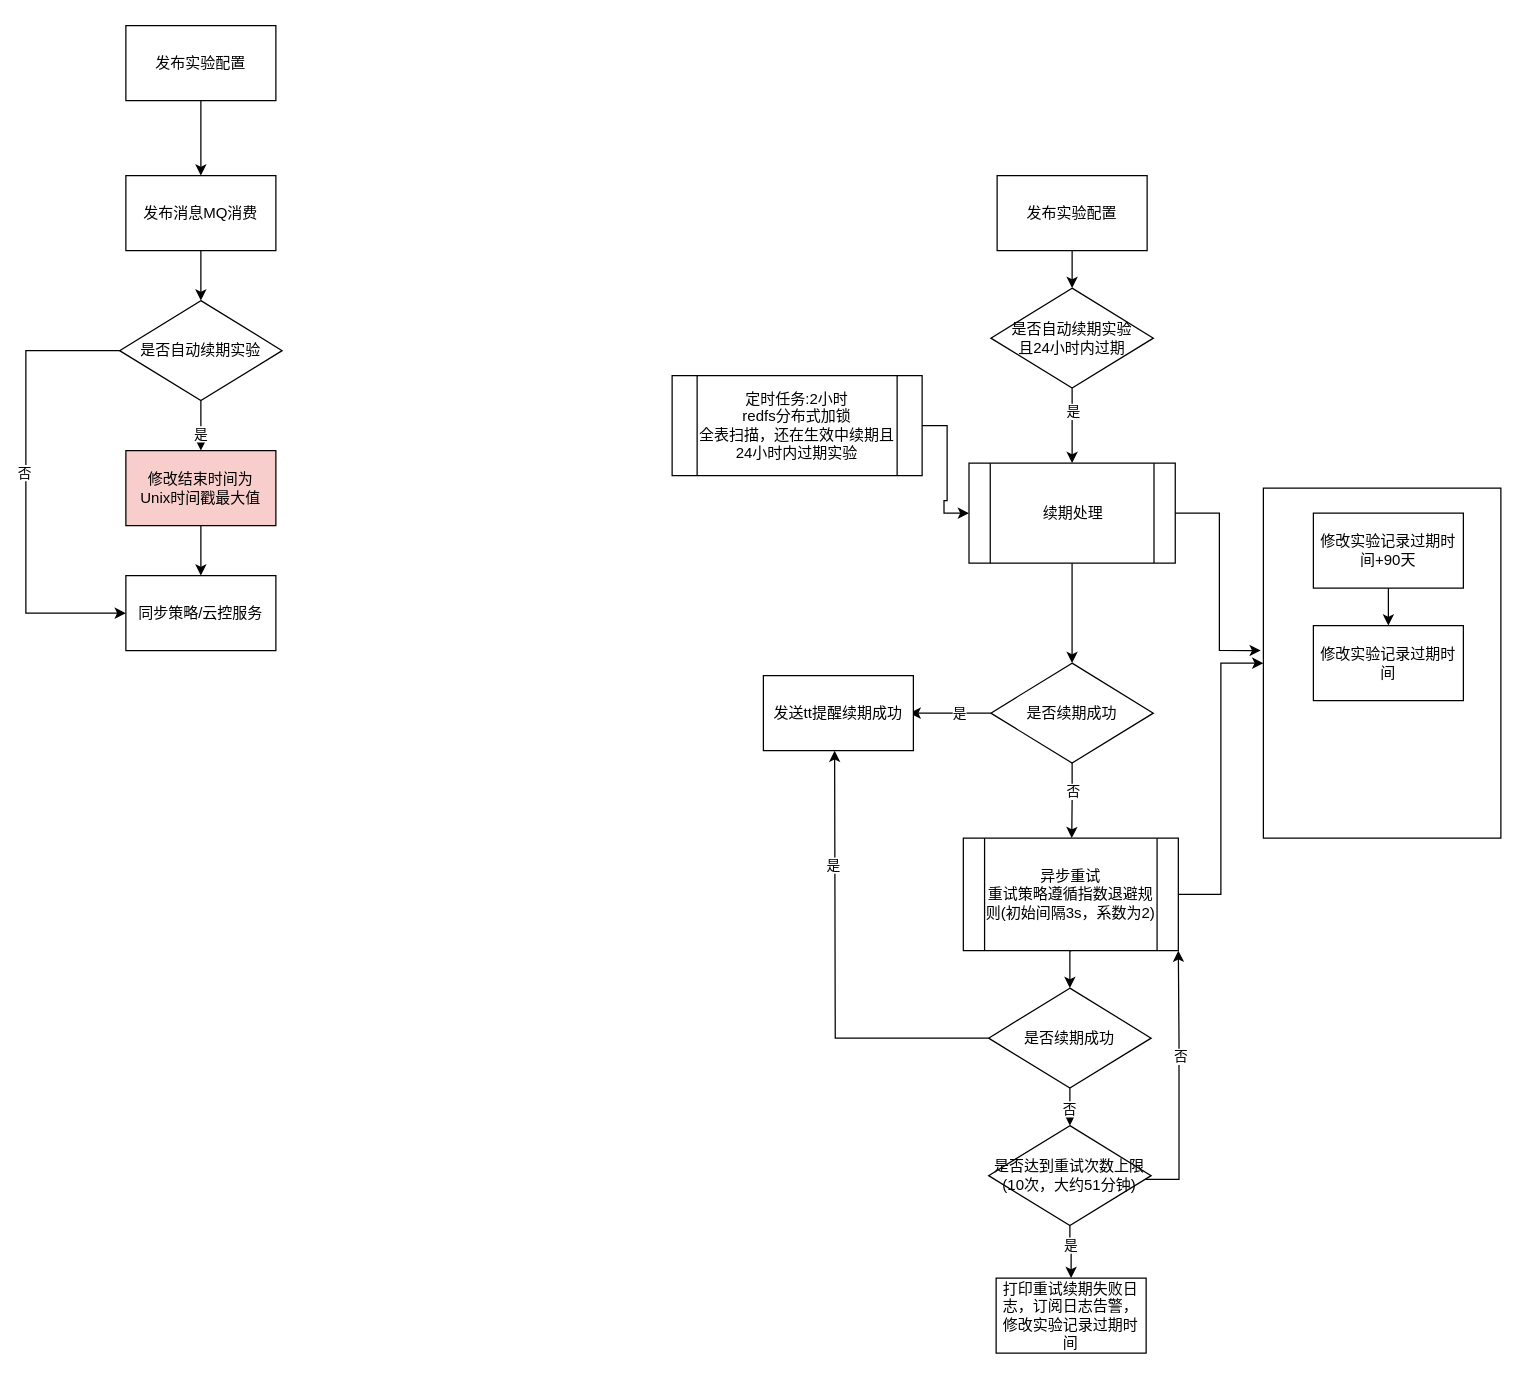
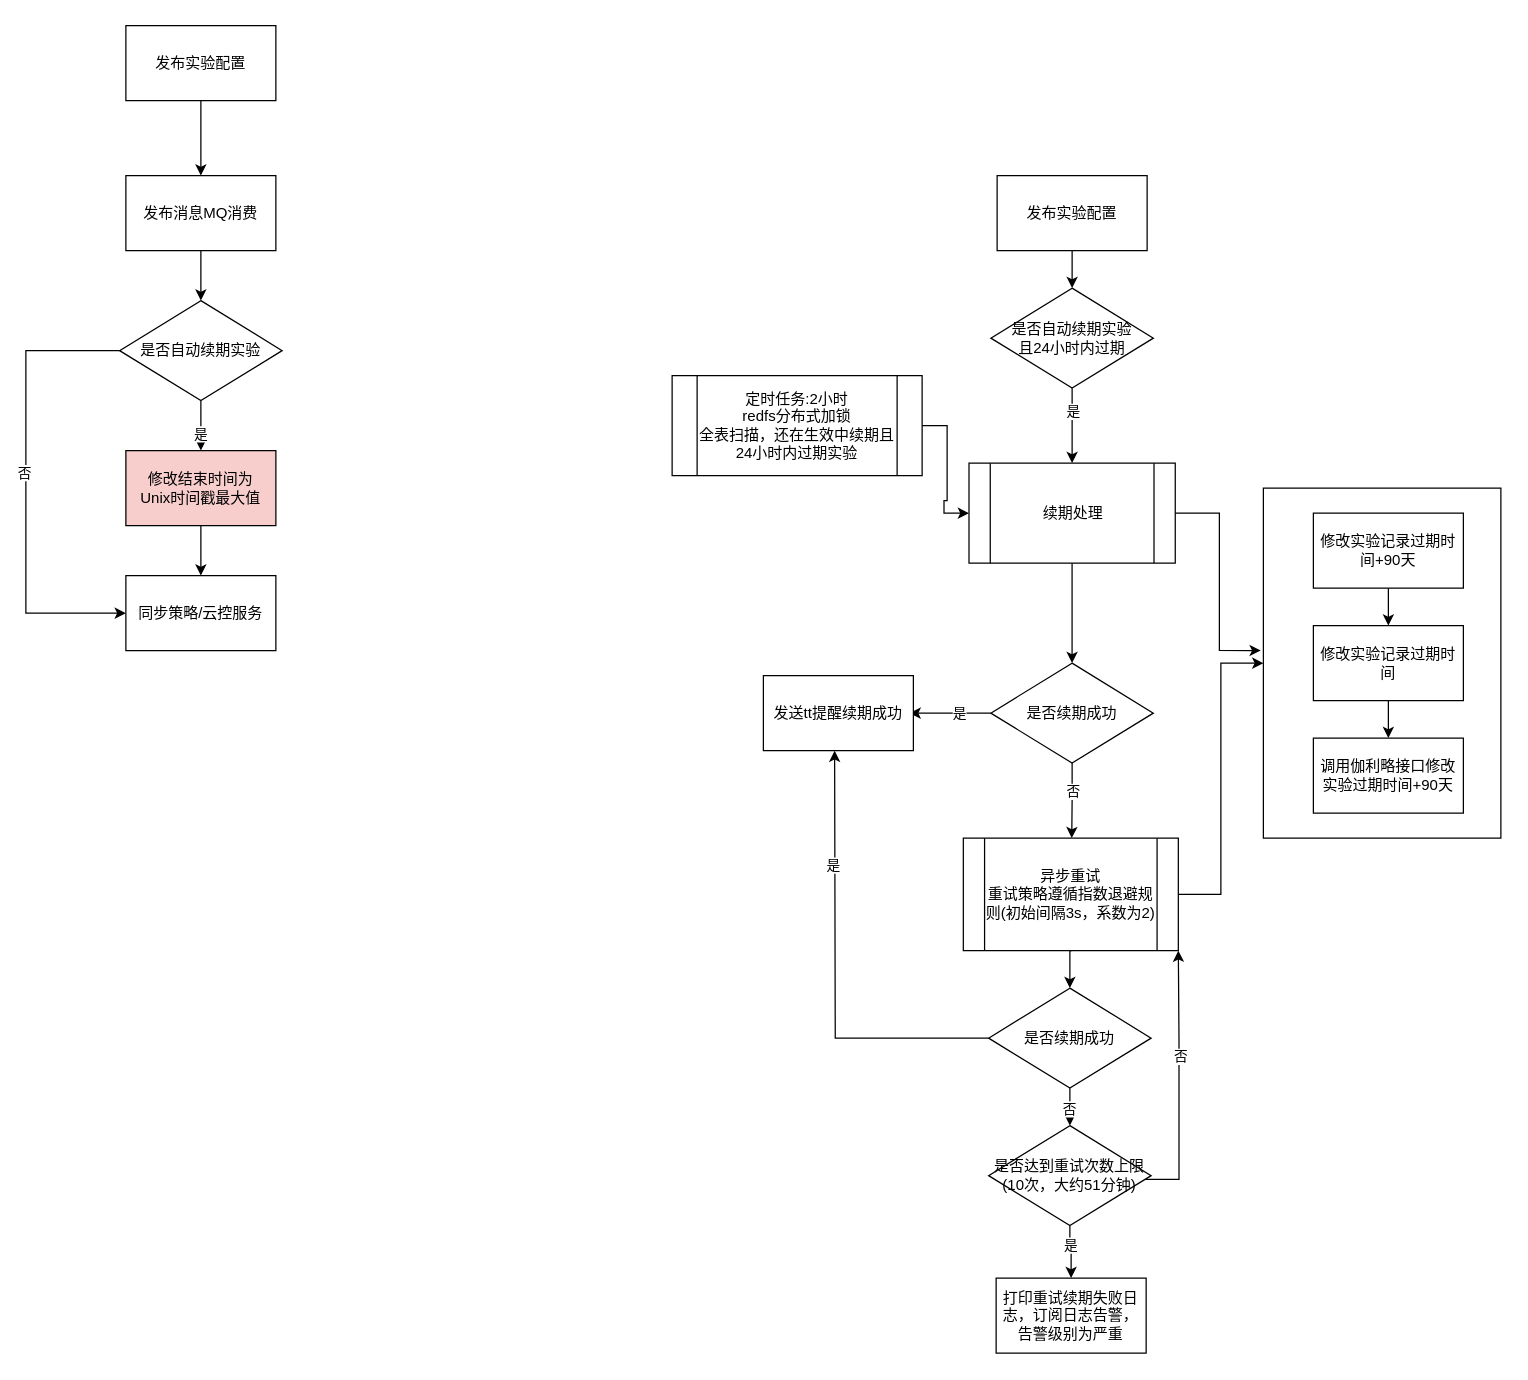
none -> (1388, 724)
none -> (1388, 776)
(1071, 1316) -> (1071, 1316)
